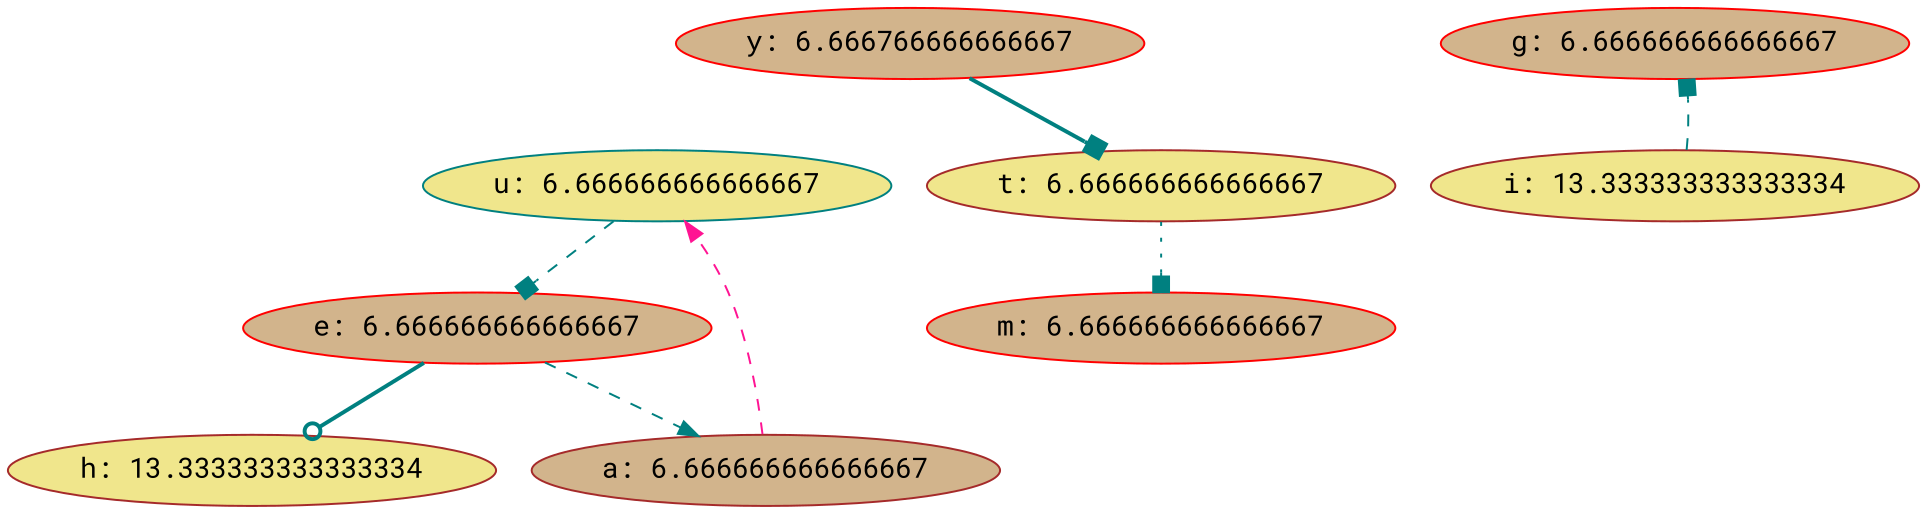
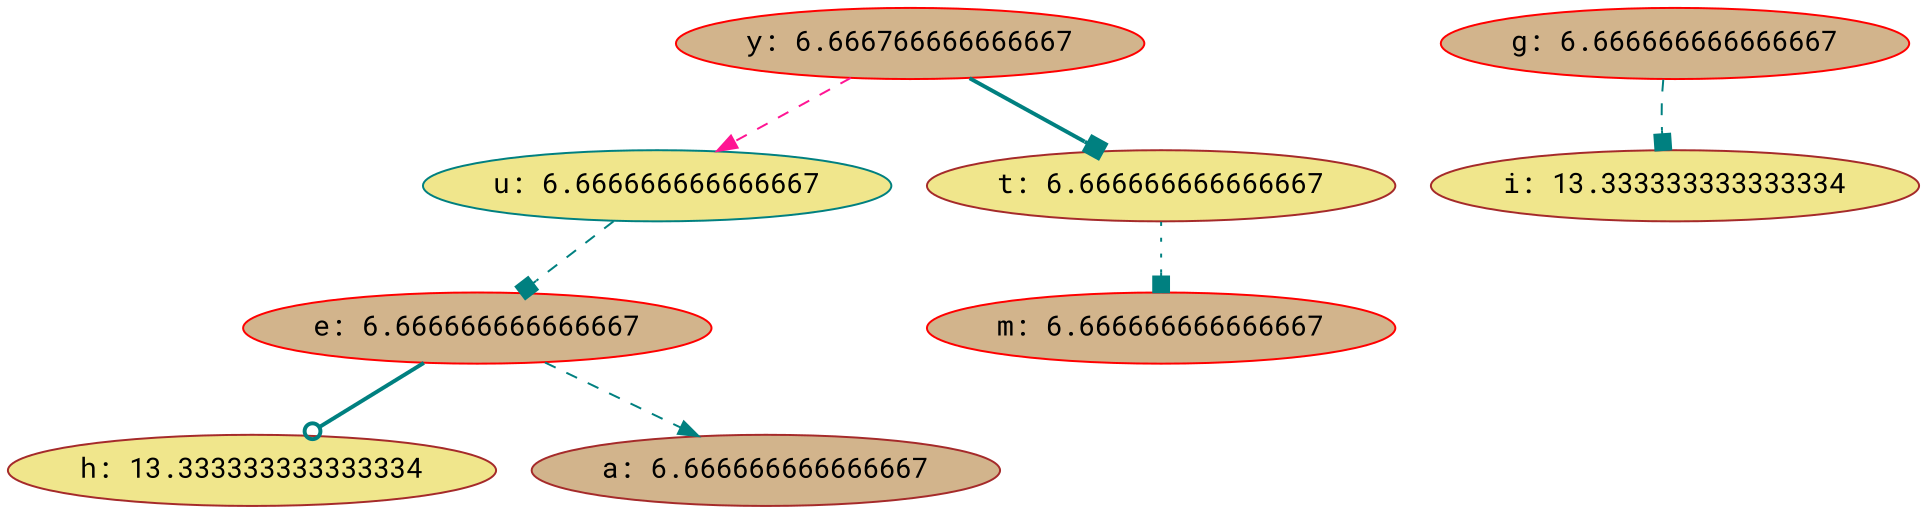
(1688, 125) -> (1662, 105)
(742, 332) -> (793, 110)
